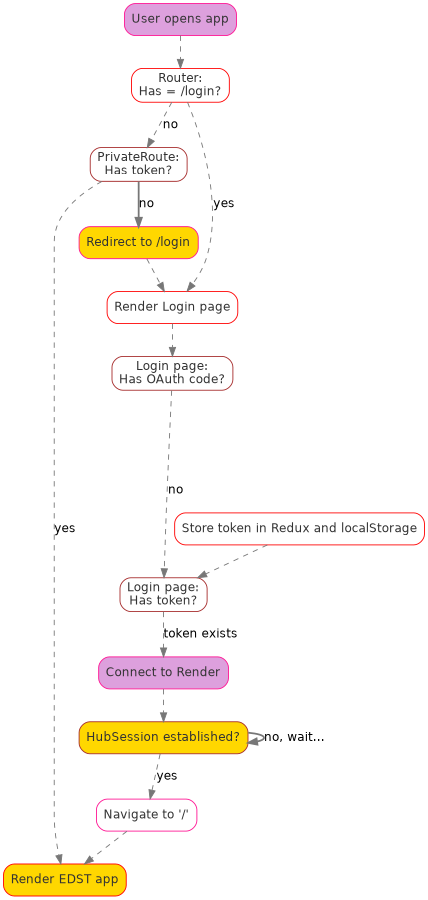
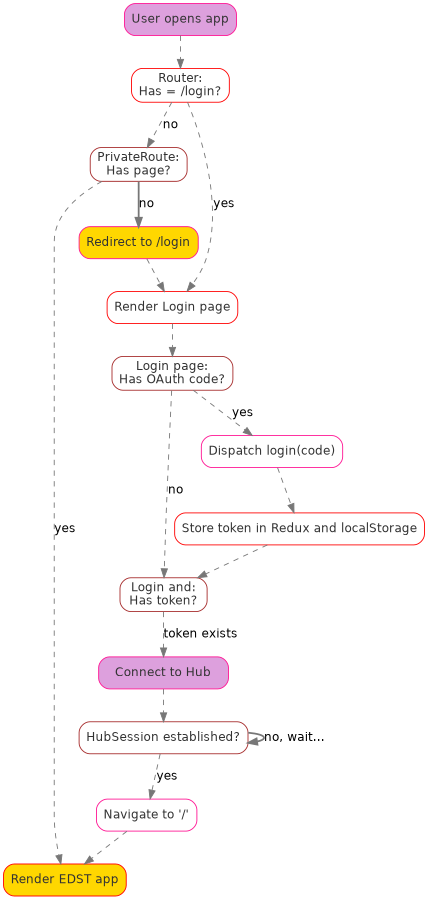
(139, 164) -> (139, 164)
none -> (272, 452)
(164, 595) -> (164, 595)
(164, 673) -> (164, 673)
(164, 738) -> (164, 738)
